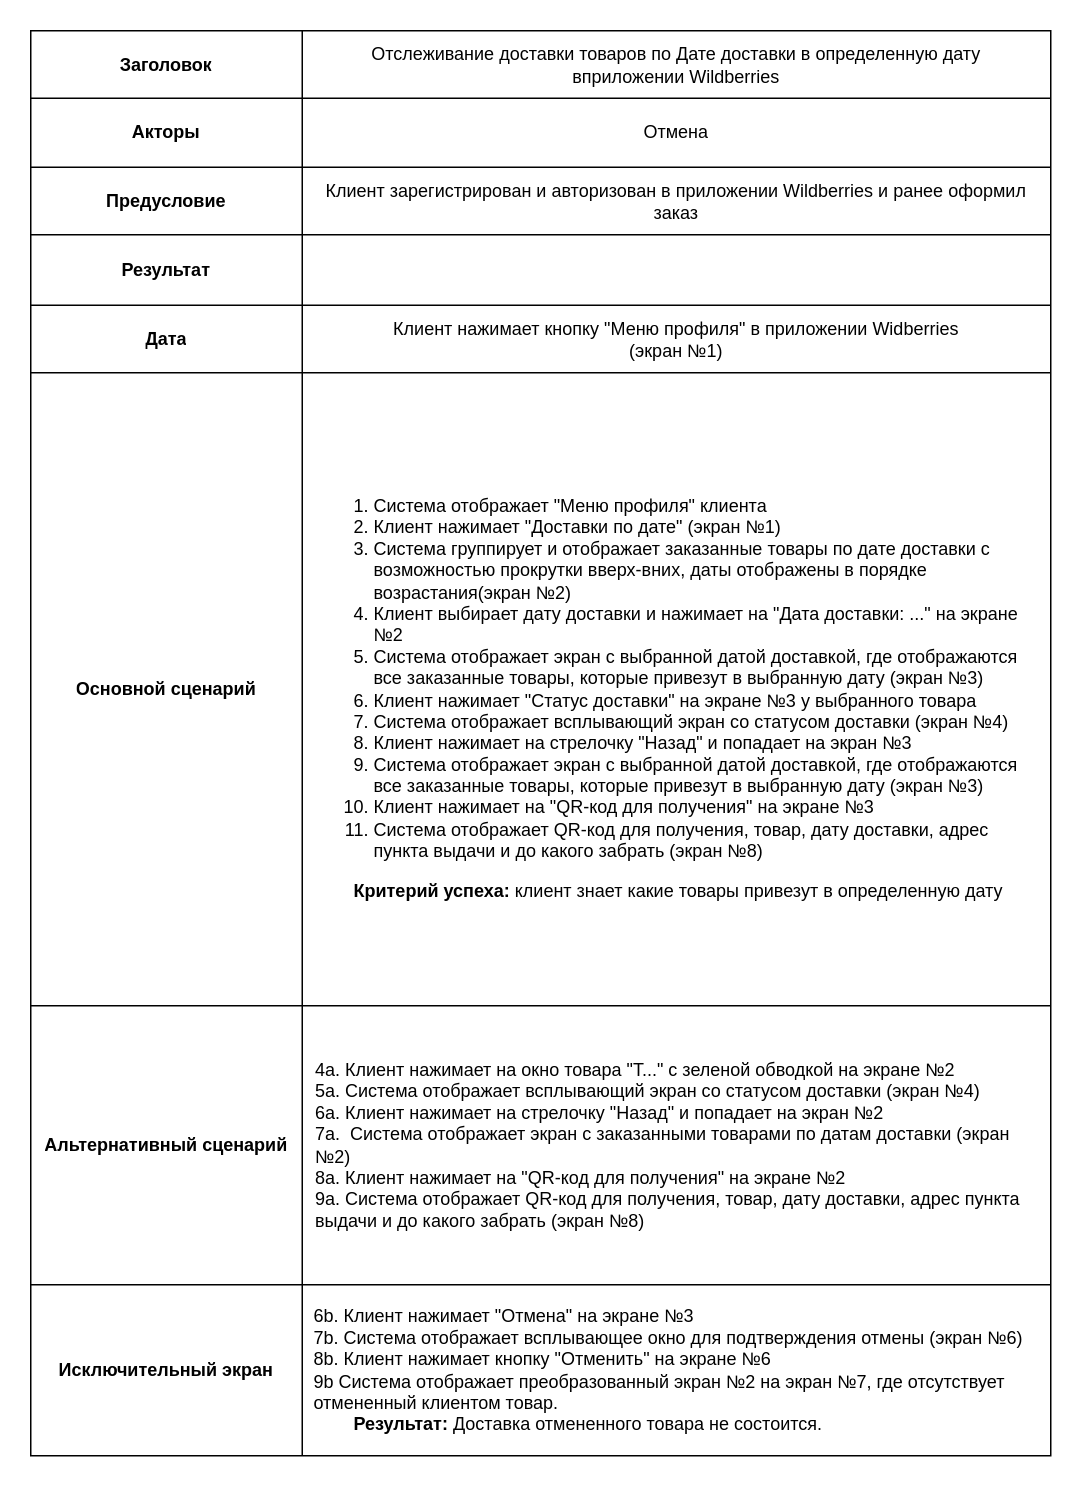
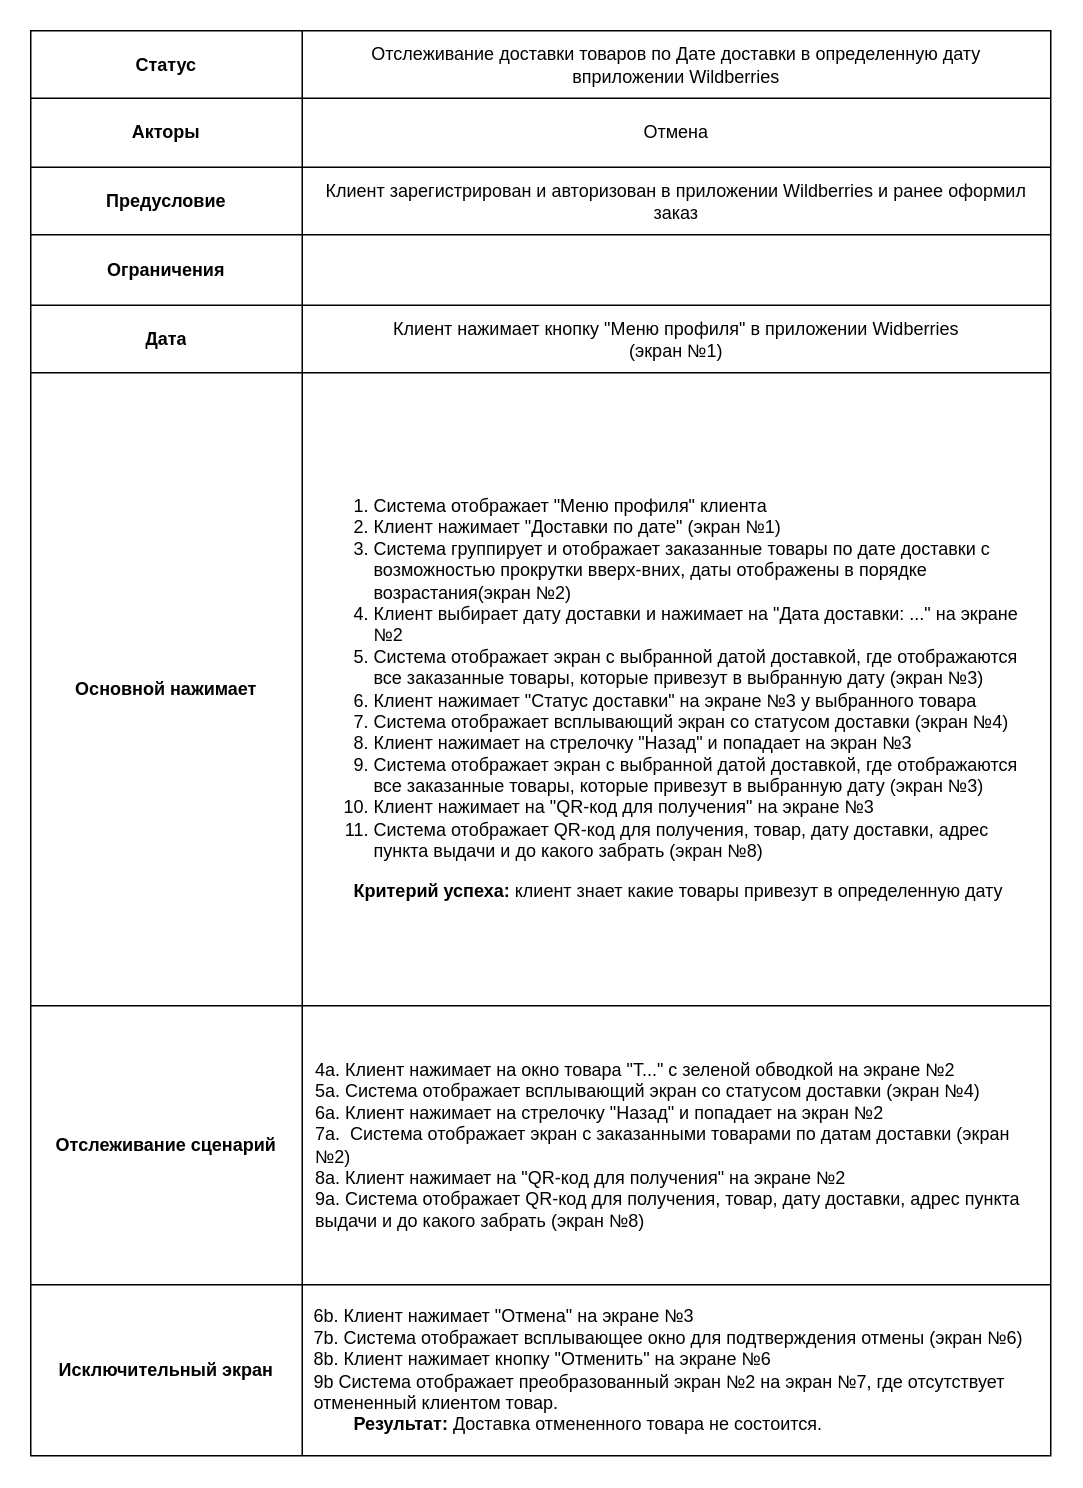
(167, 65) -> (167, 65)
(167, 271) -> (167, 271)
(167, 689) -> (167, 689)
(167, 1145) -> (167, 1145)
